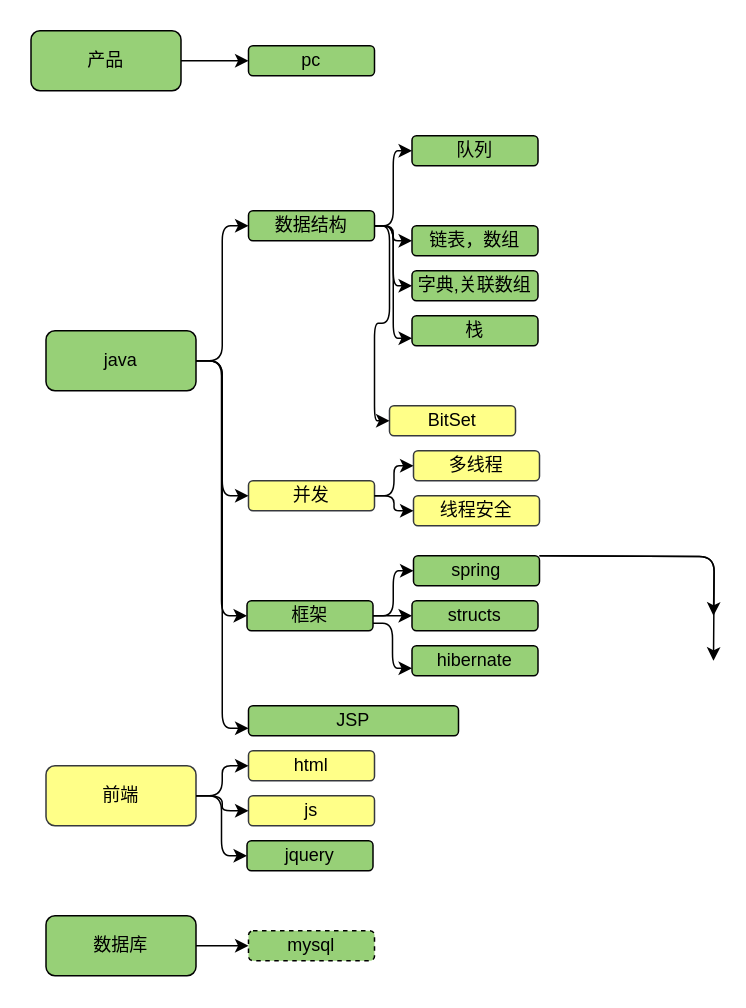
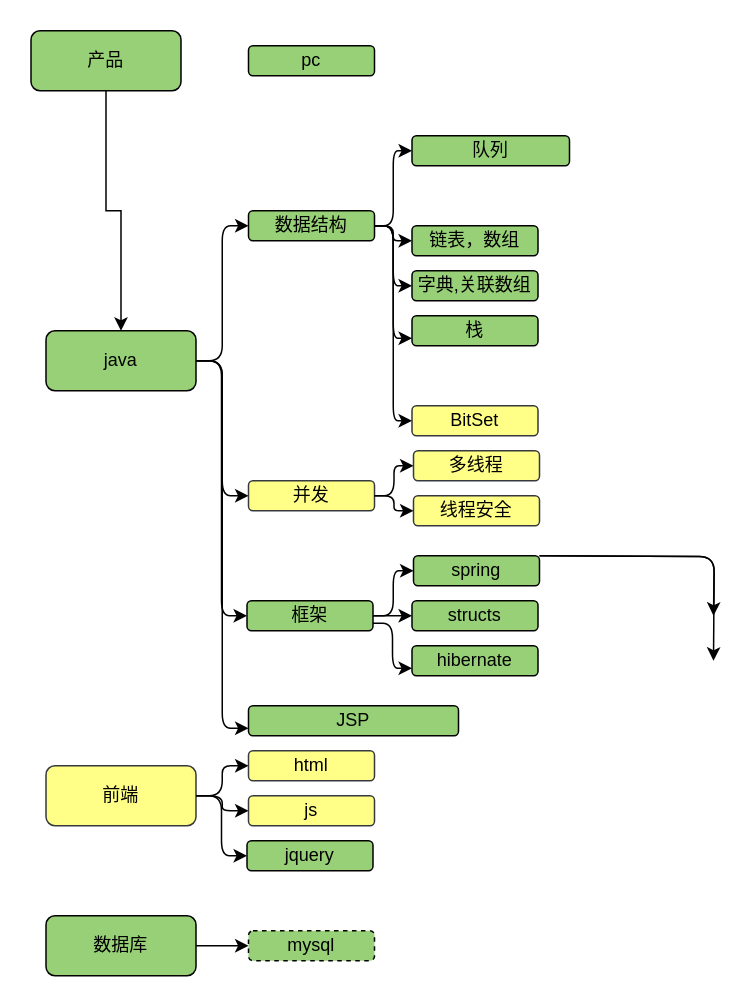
(209, 61) -> (108, 211)
(475, 151) -> (491, 151)
(452, 421) -> (475, 421)
